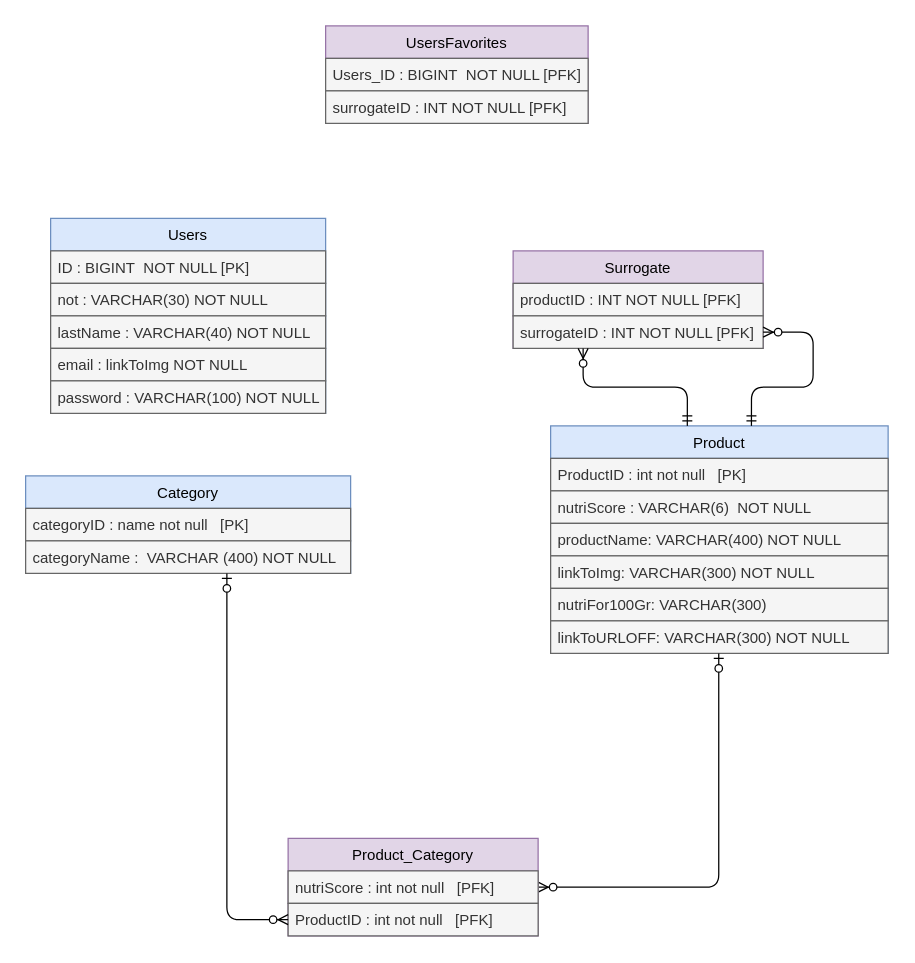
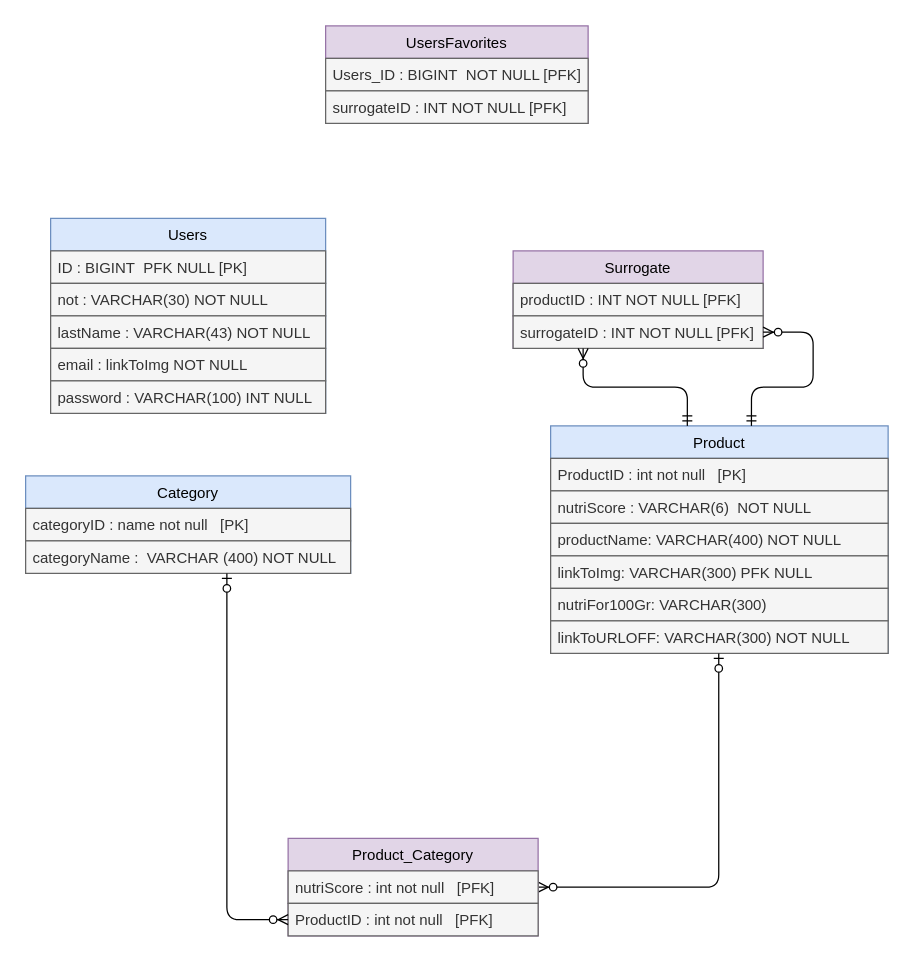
(155, 268) -> (155, 268)
(176, 333) -> (176, 333)
(182, 398) -> (182, 398)
(680, 573) -> (680, 573)
